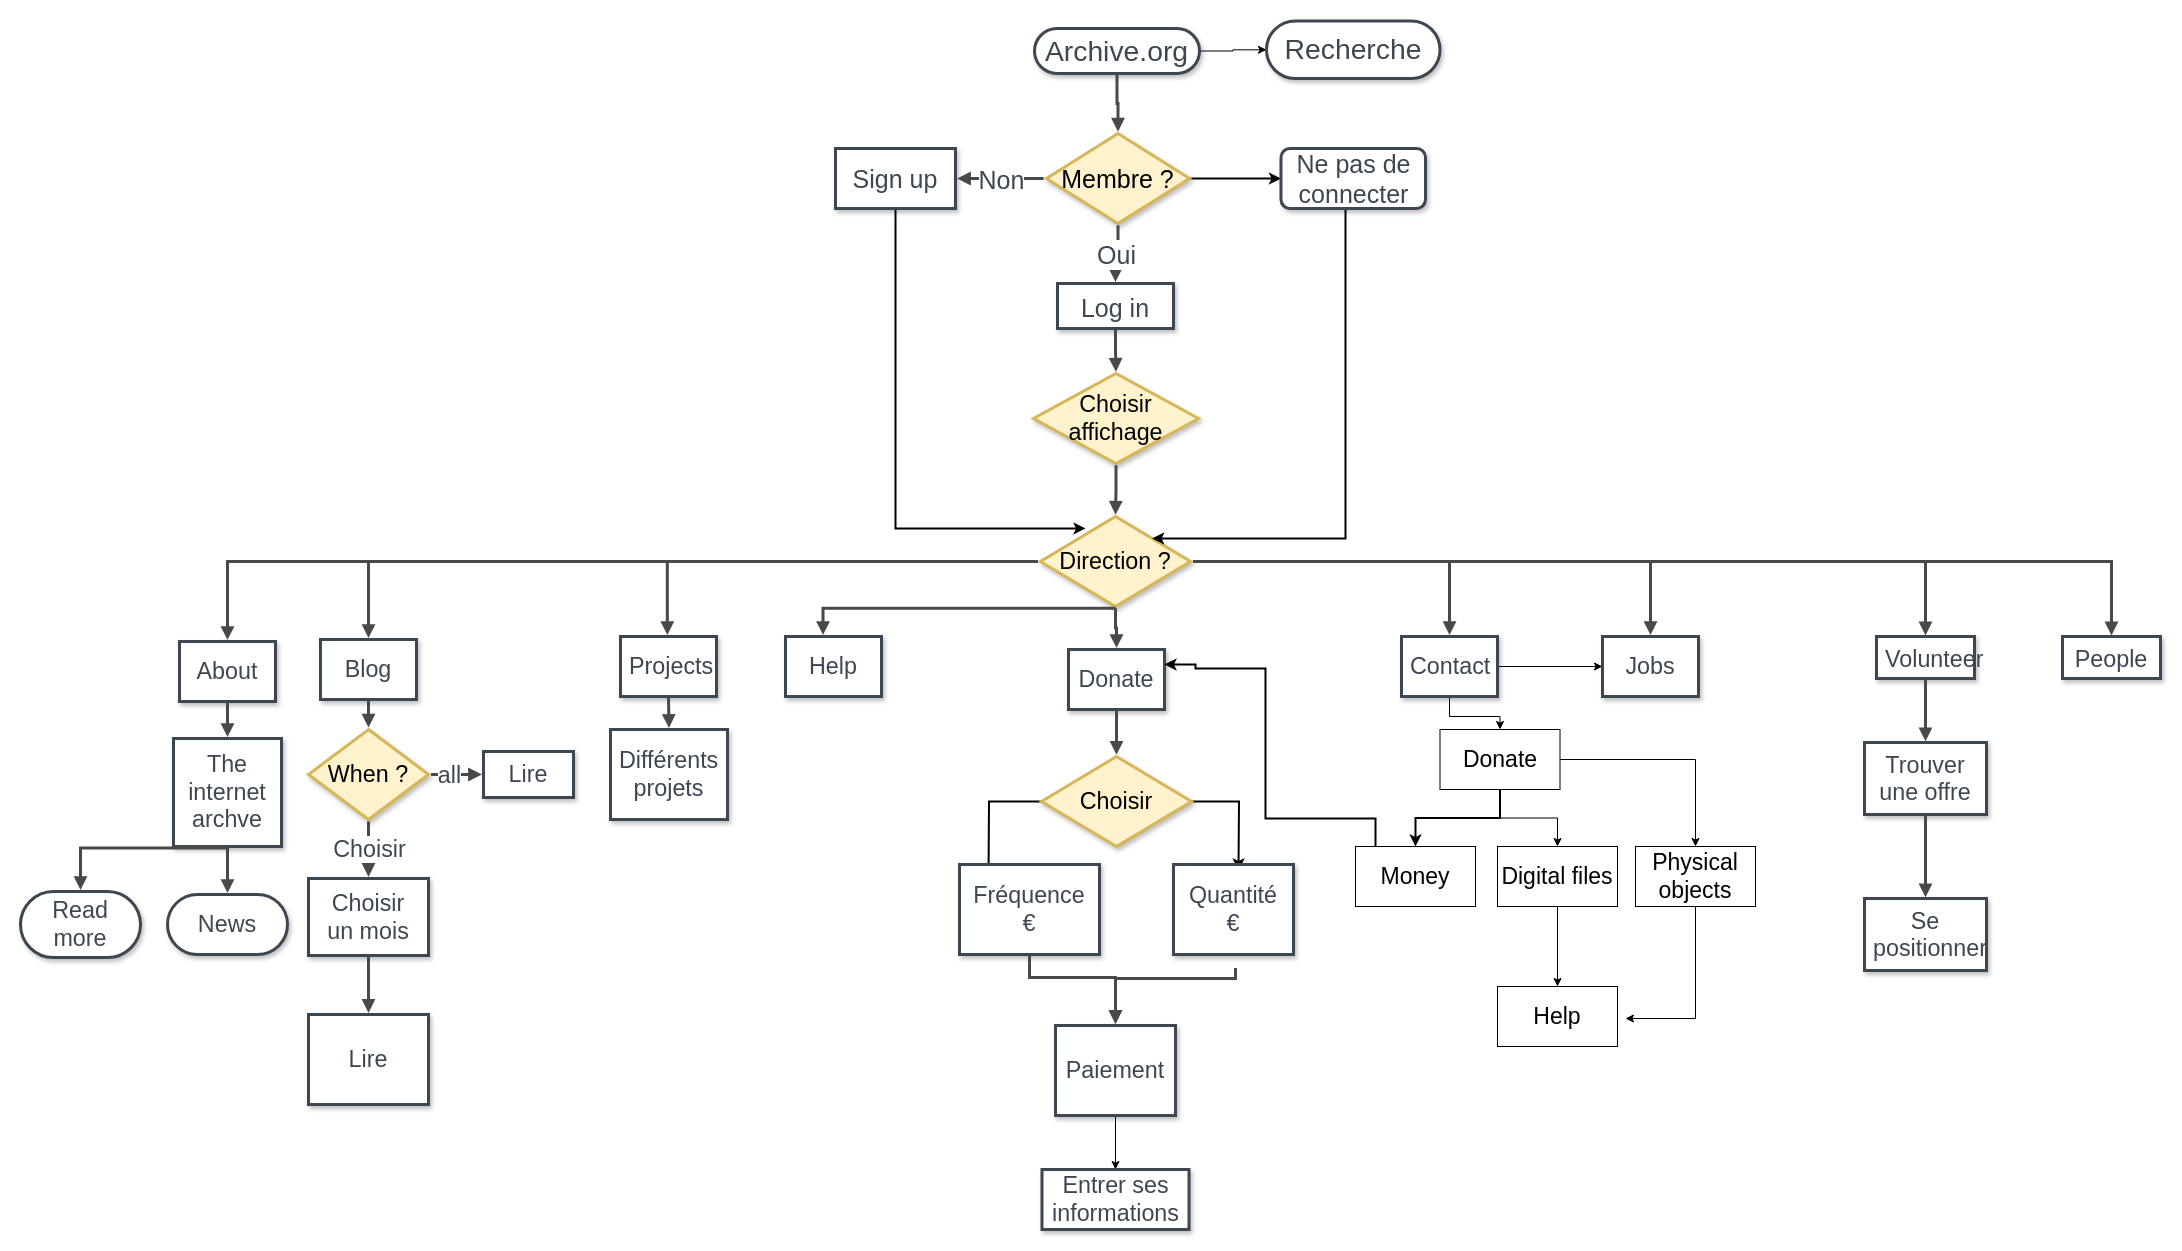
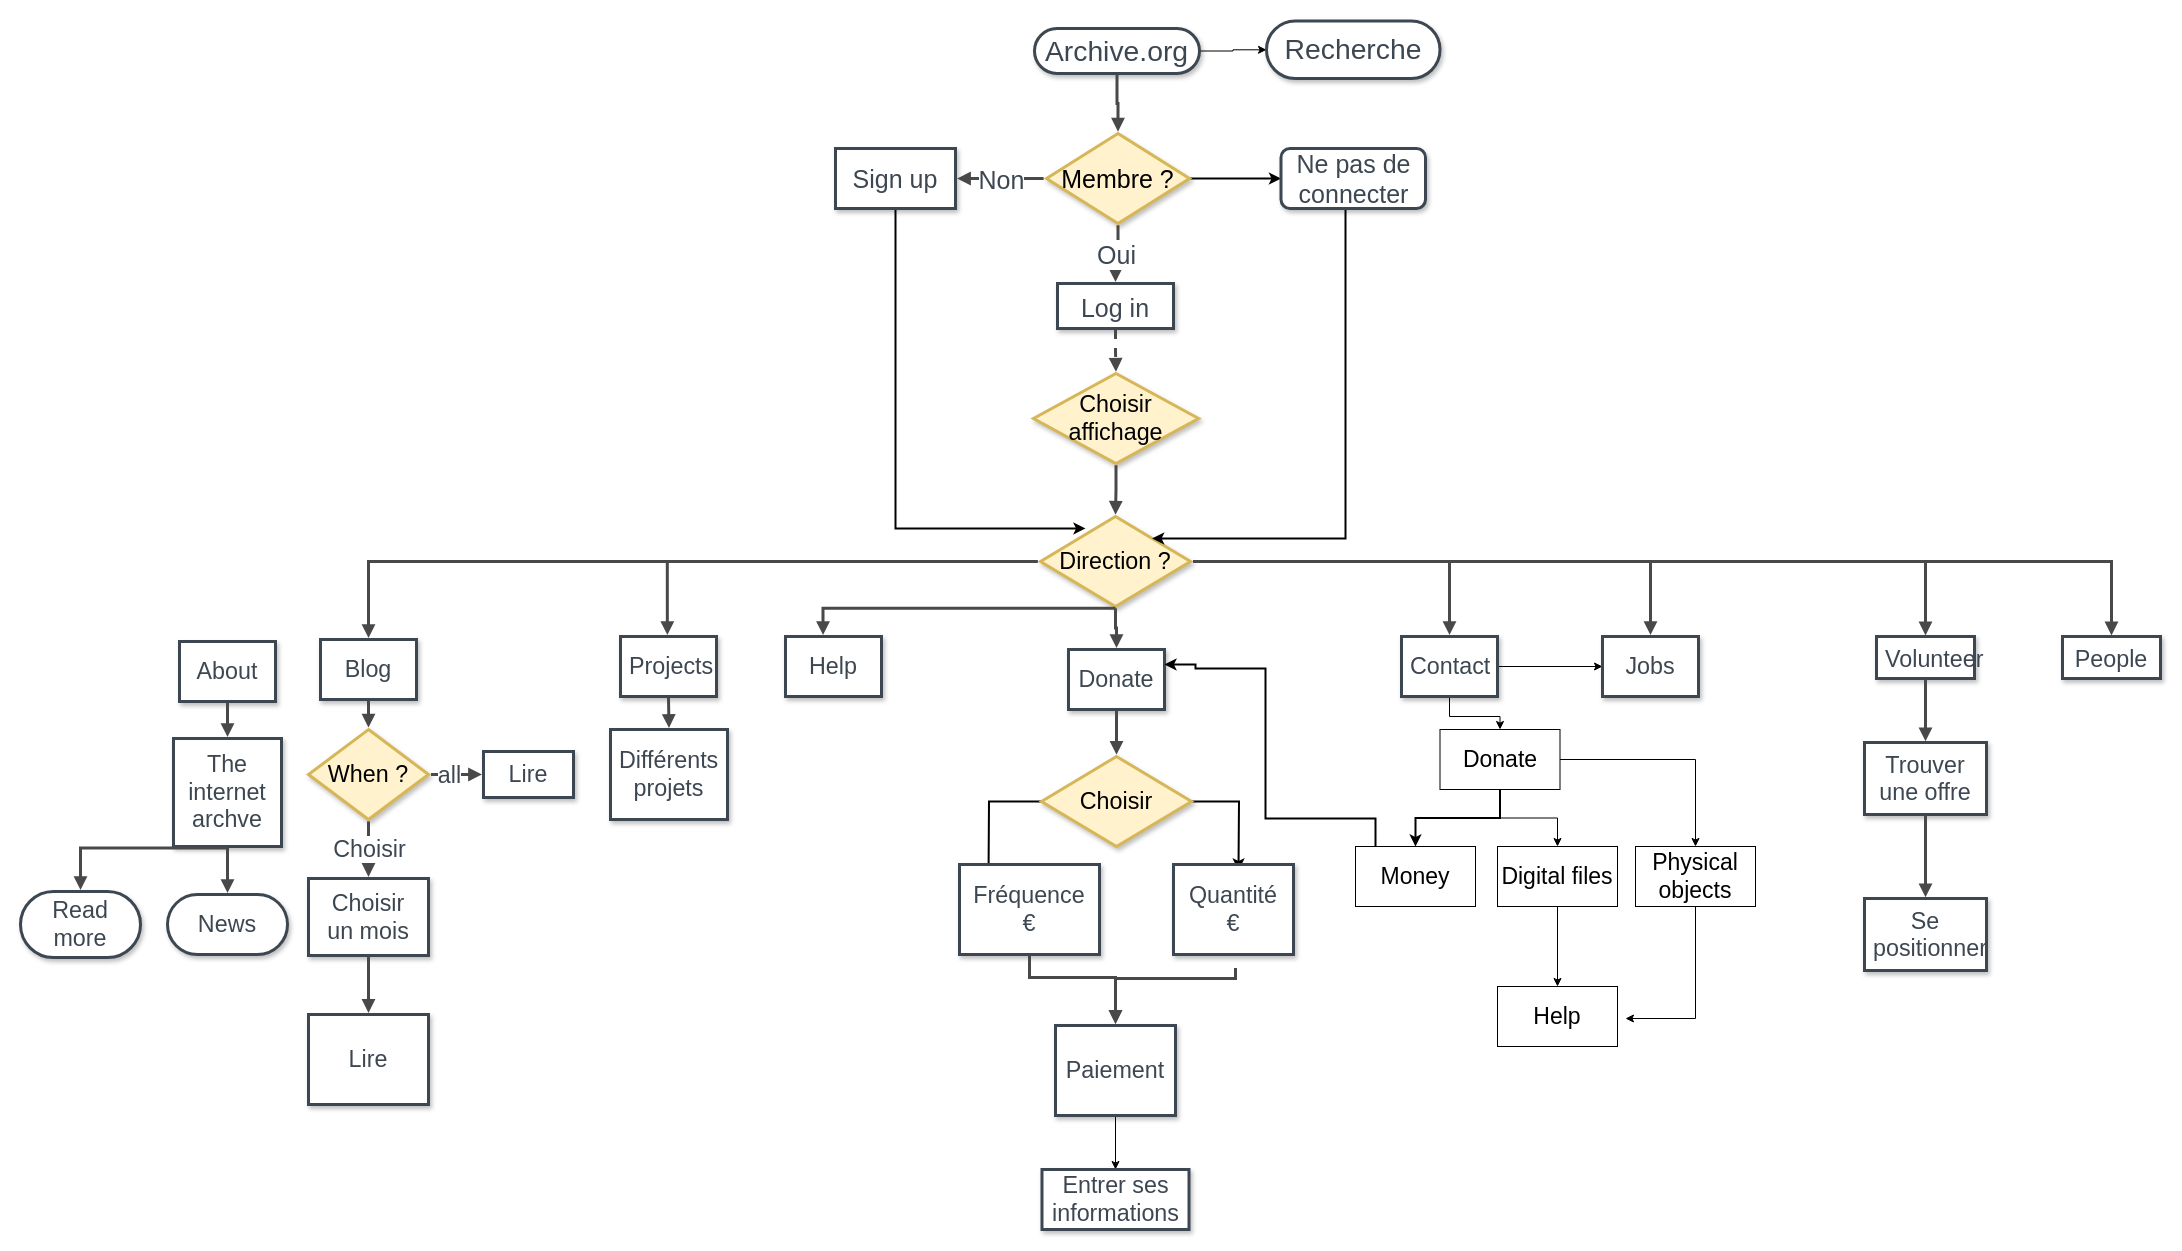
(1116, 343) -> (1116, 343)
(259, 562) -> none
